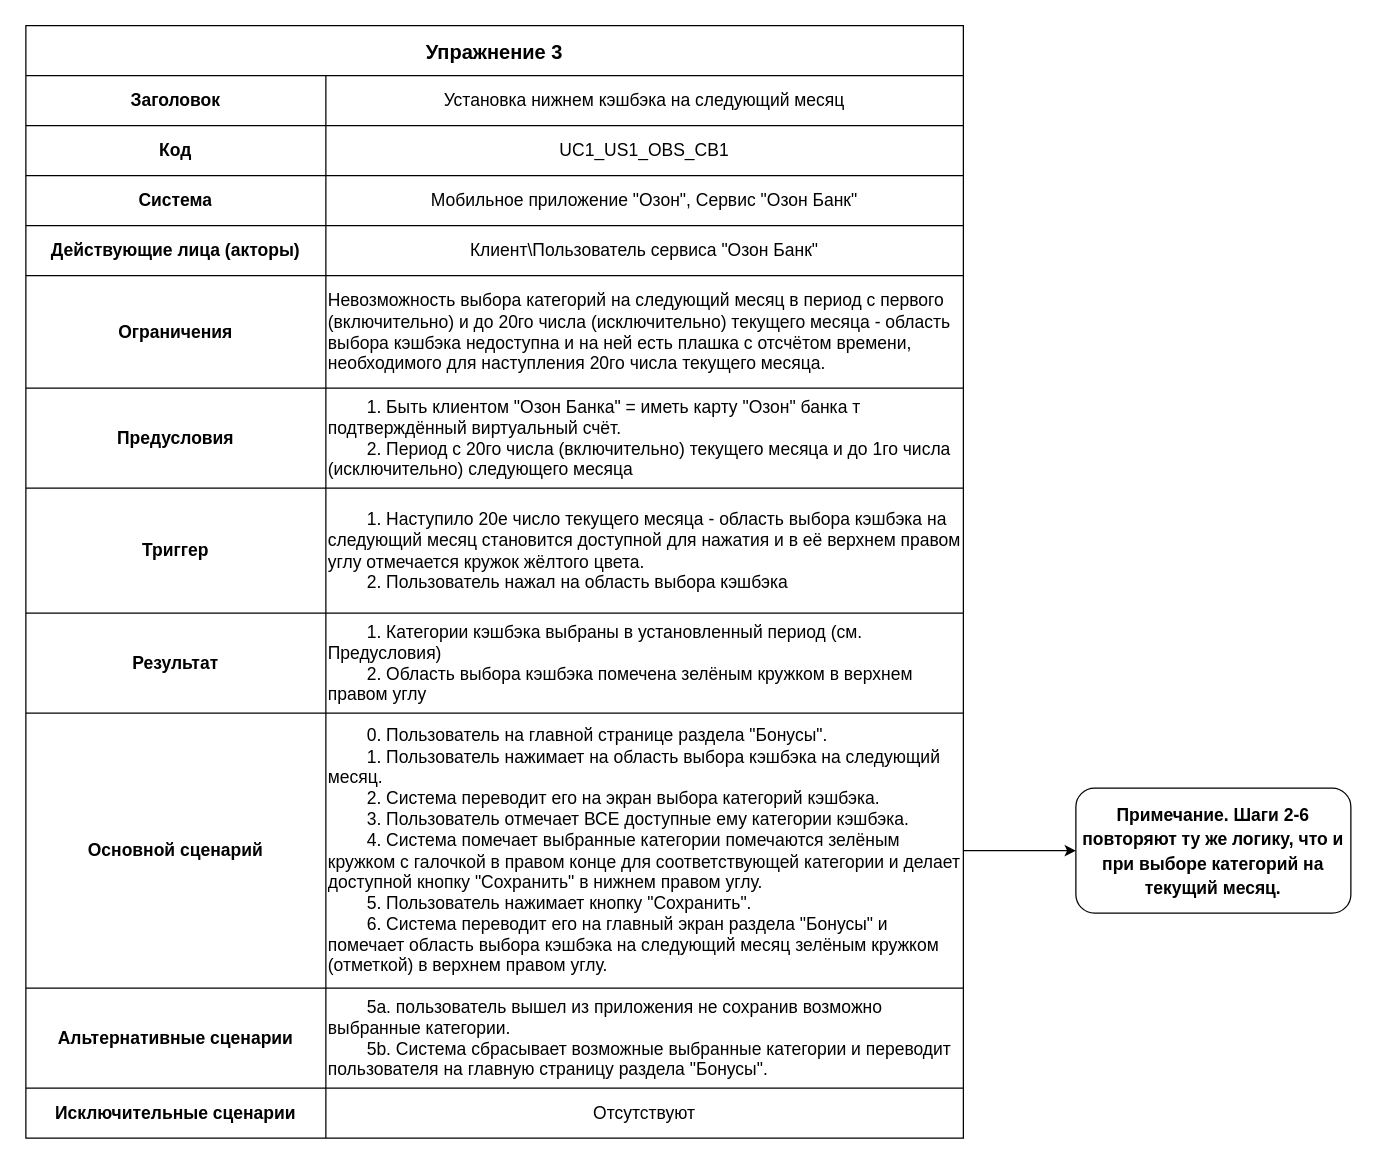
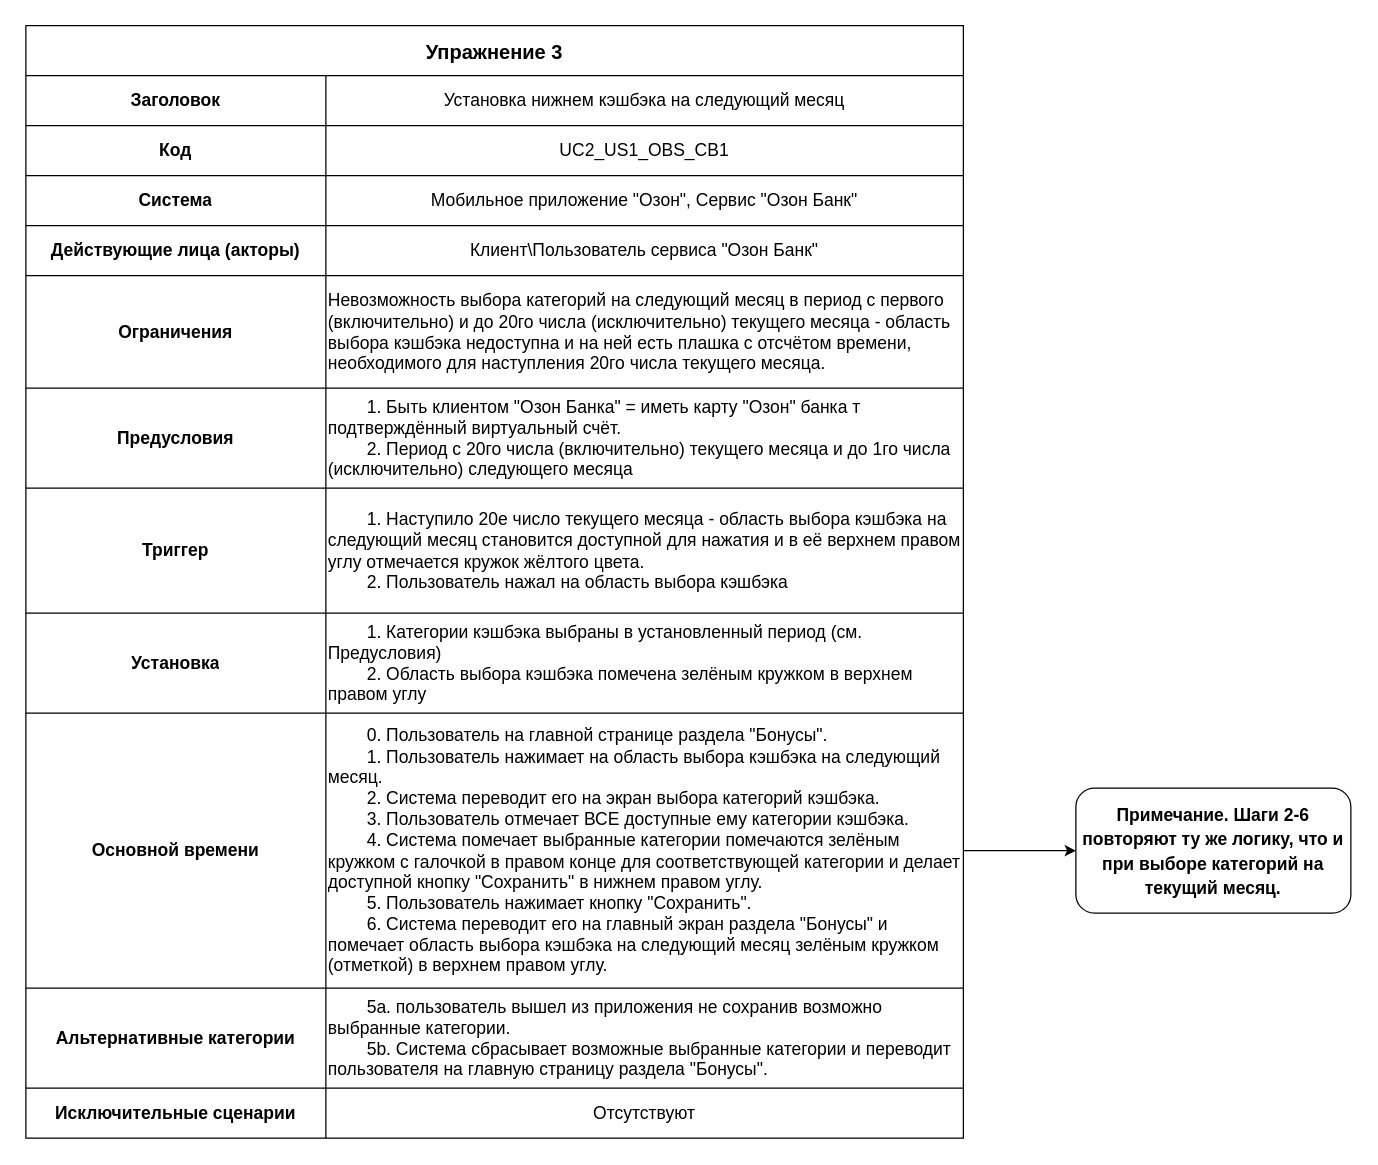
(644, 151) -> (644, 151)
(176, 663) -> (176, 663)
(176, 851) -> (176, 851)
(176, 1038) -> (176, 1038)
